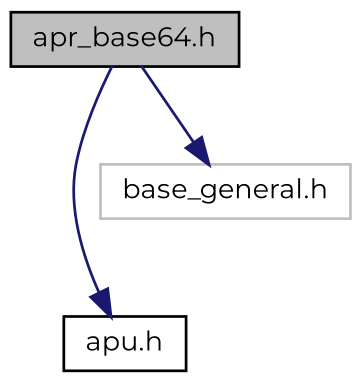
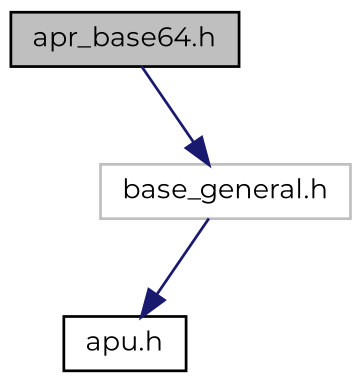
(74, 177) -> (183, 256)
